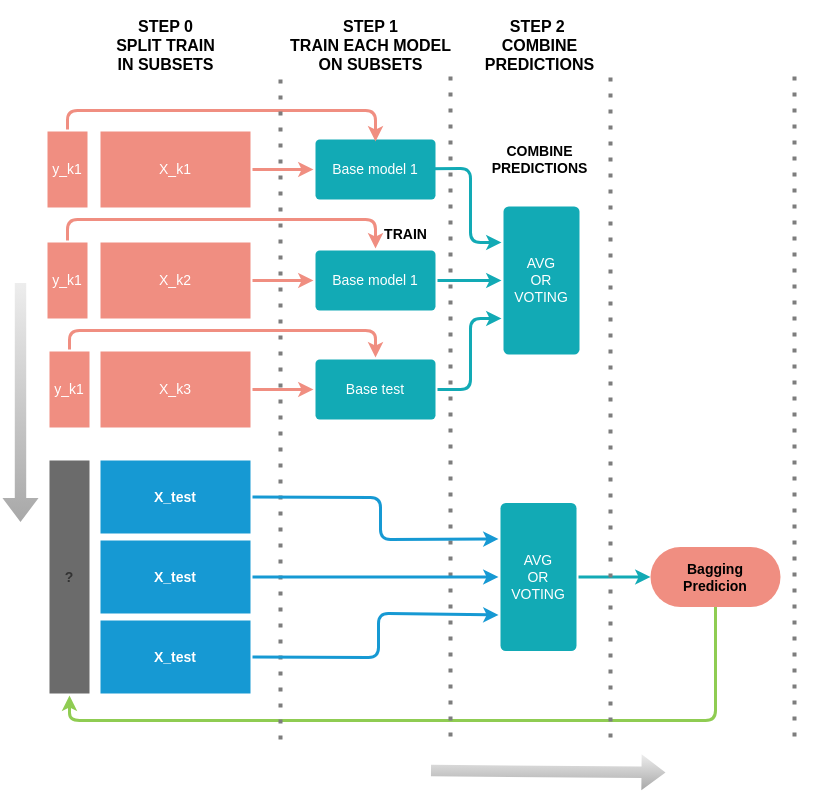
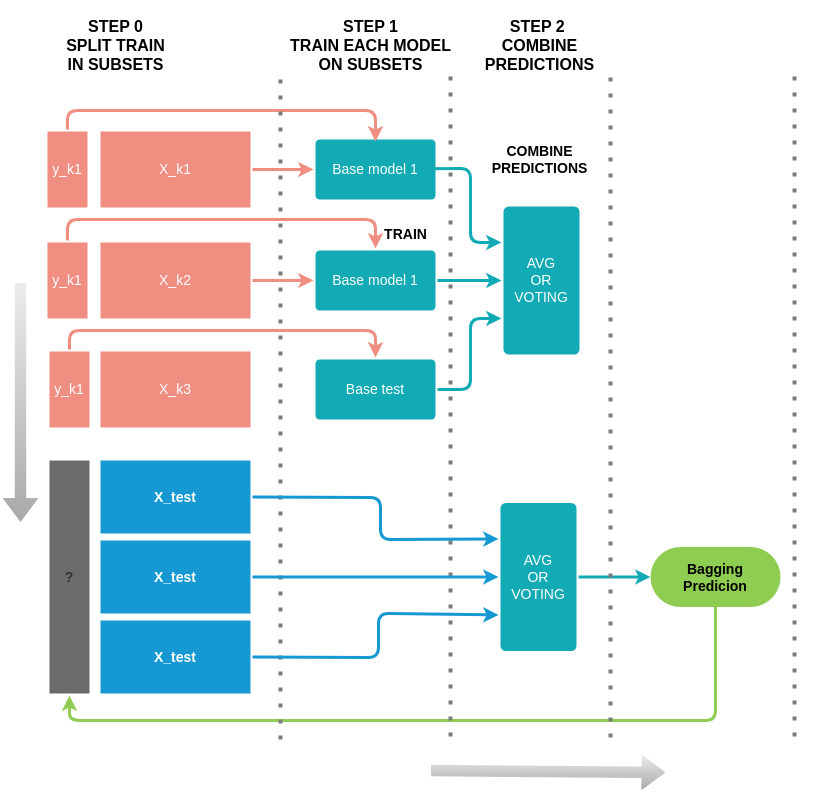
(166, 46) -> (116, 46)
(278, 390) -> none
(716, 577) -> (716, 577)
